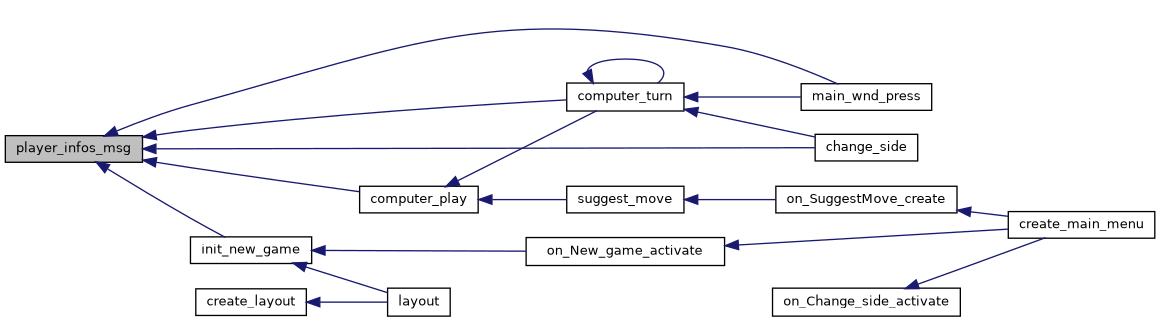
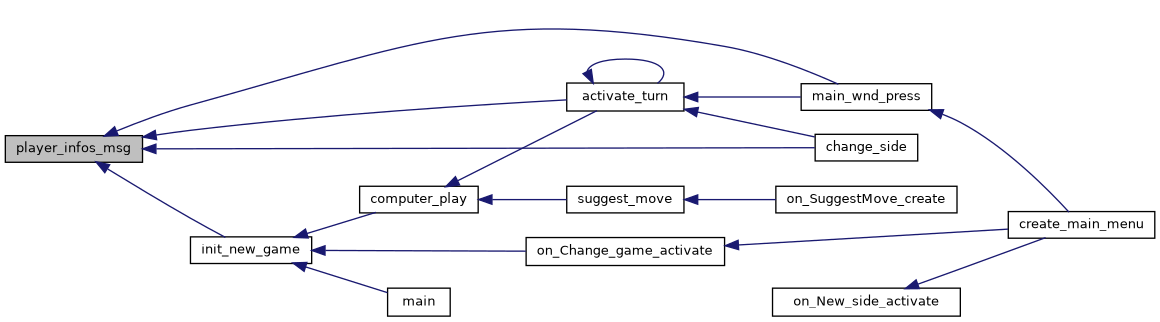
(625, 97) -> (625, 97)
(258, 177) -> (341, 223)
(989, 214) -> (1011, 157)
(625, 252) -> (625, 252)
(251, 302) -> none
(419, 302) -> (419, 302)
(866, 302) -> (866, 302)
